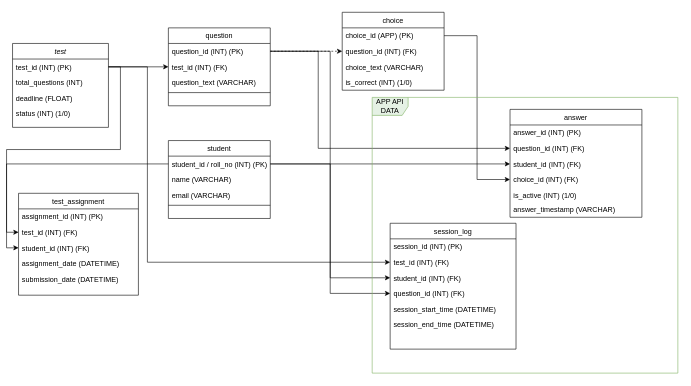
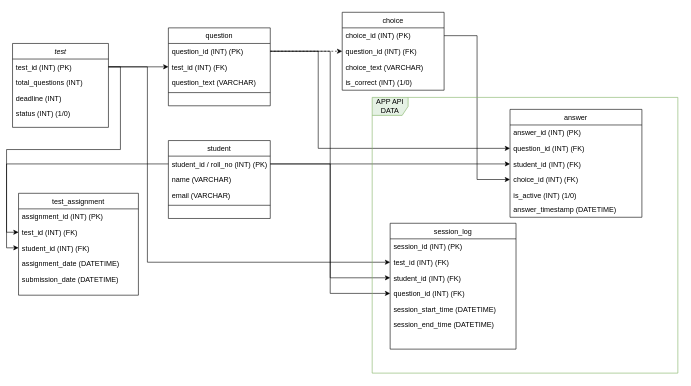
(382, 36) -> (382, 36)
(45, 98) -> (41, 98)
(564, 210) -> (566, 210)
